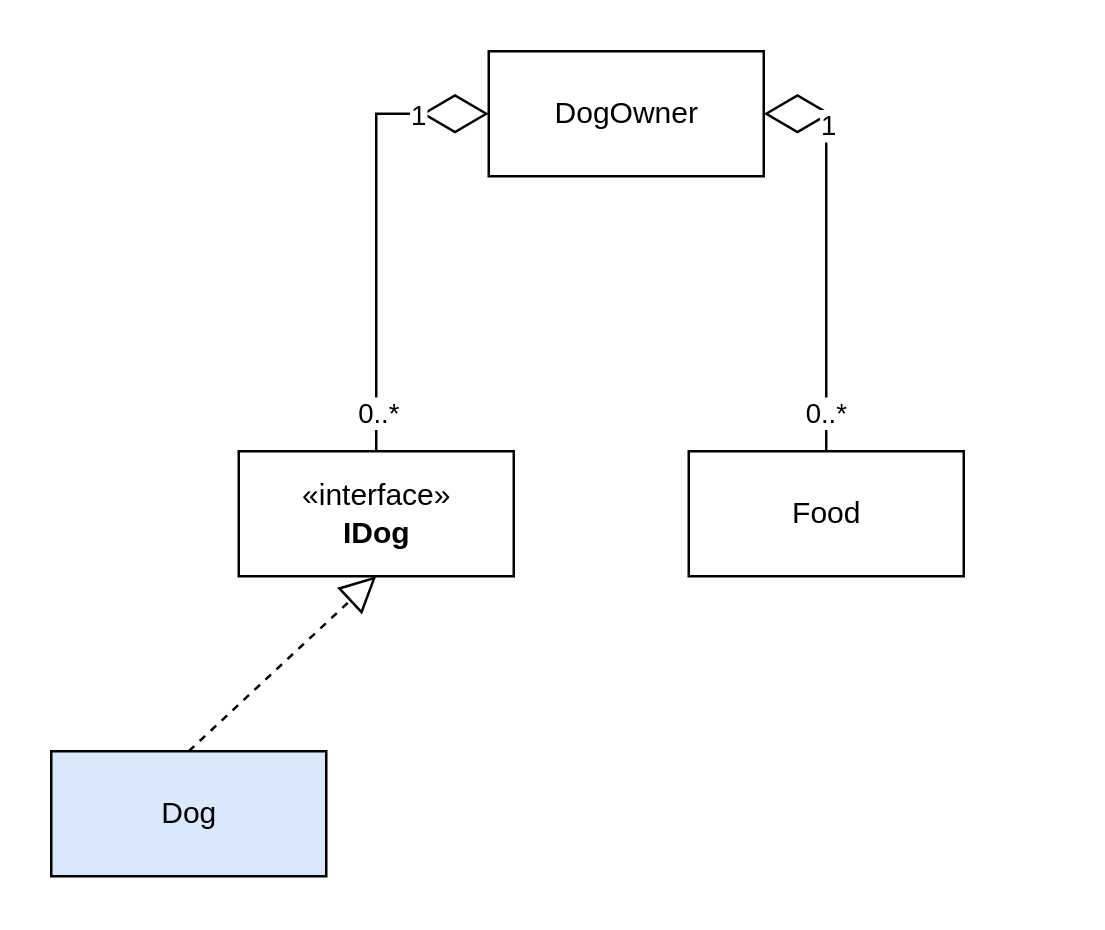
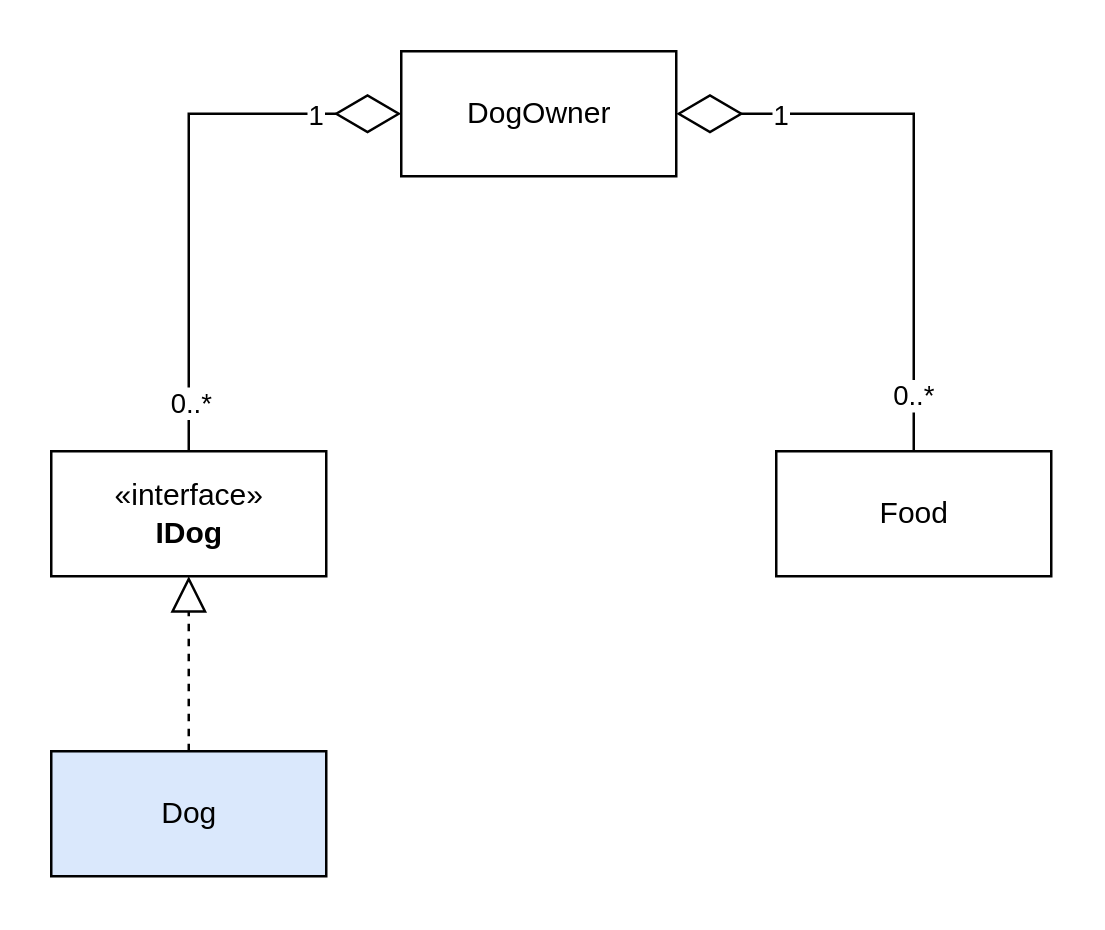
(626, 114) -> (539, 114)
(376, 514) -> (189, 514)
(826, 514) -> (914, 514)
